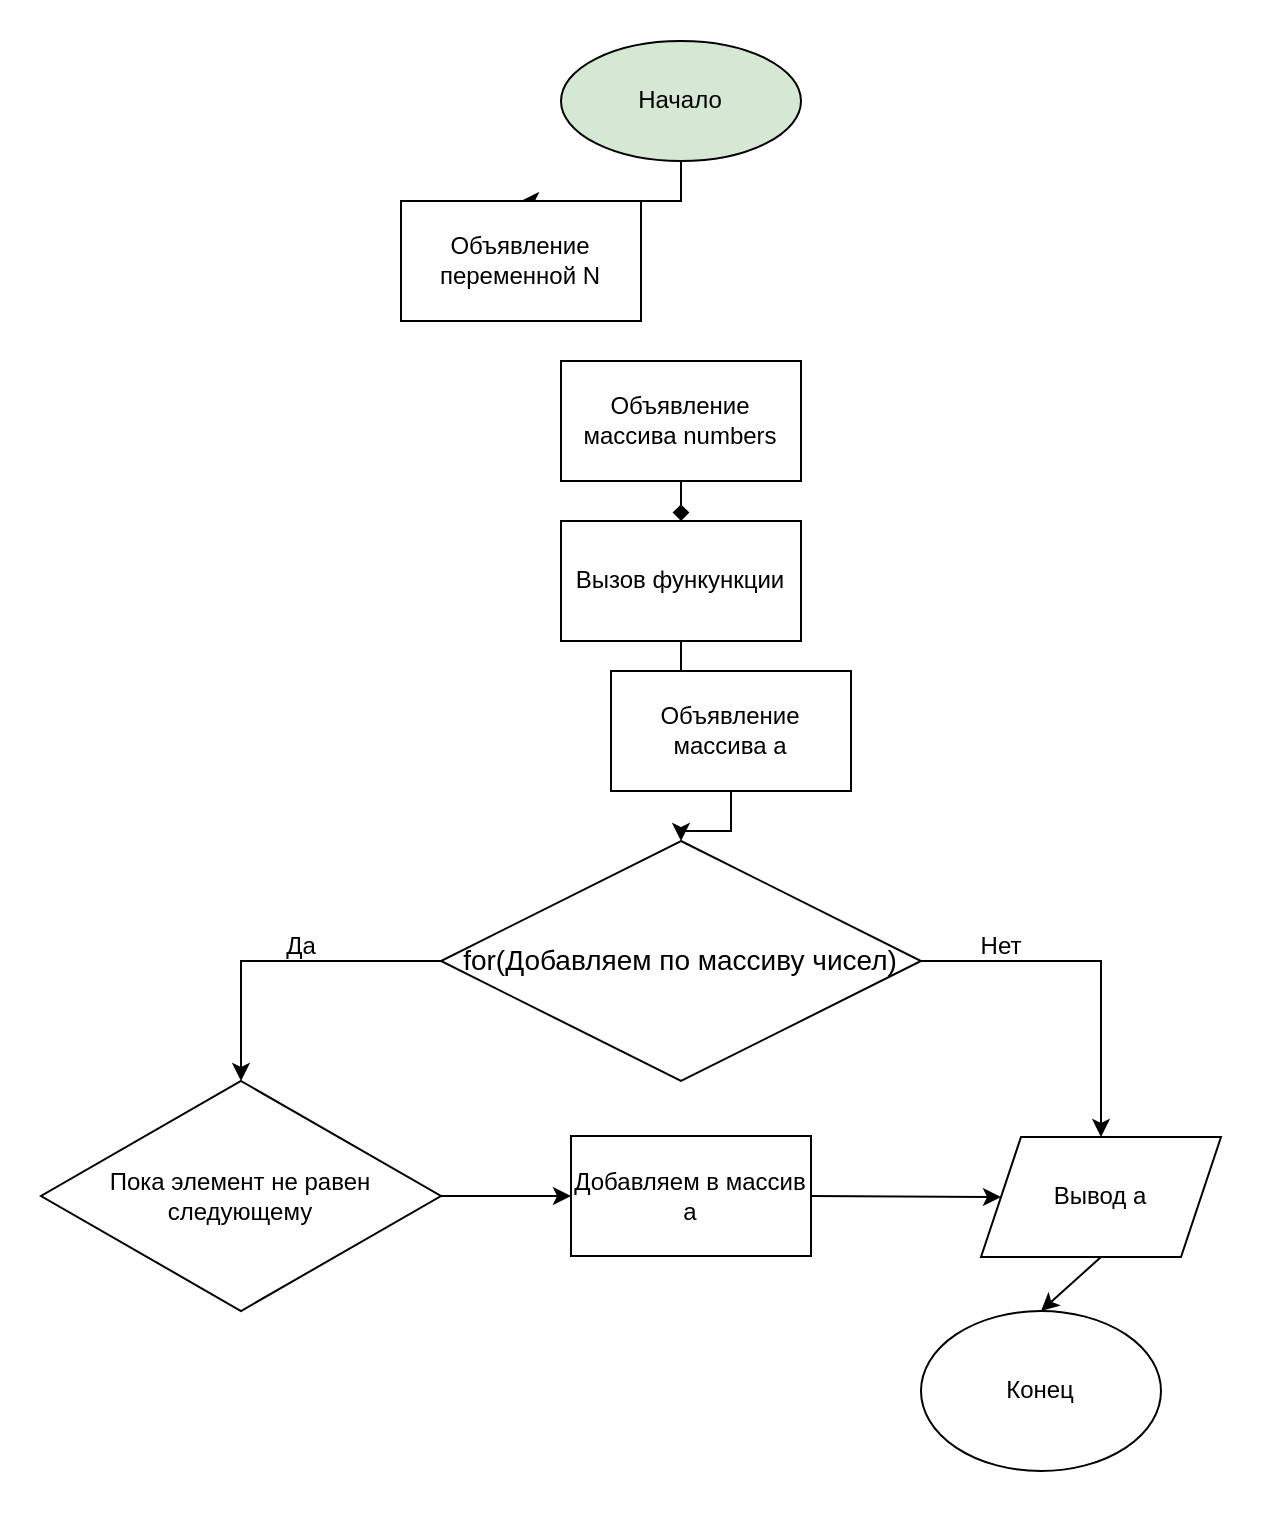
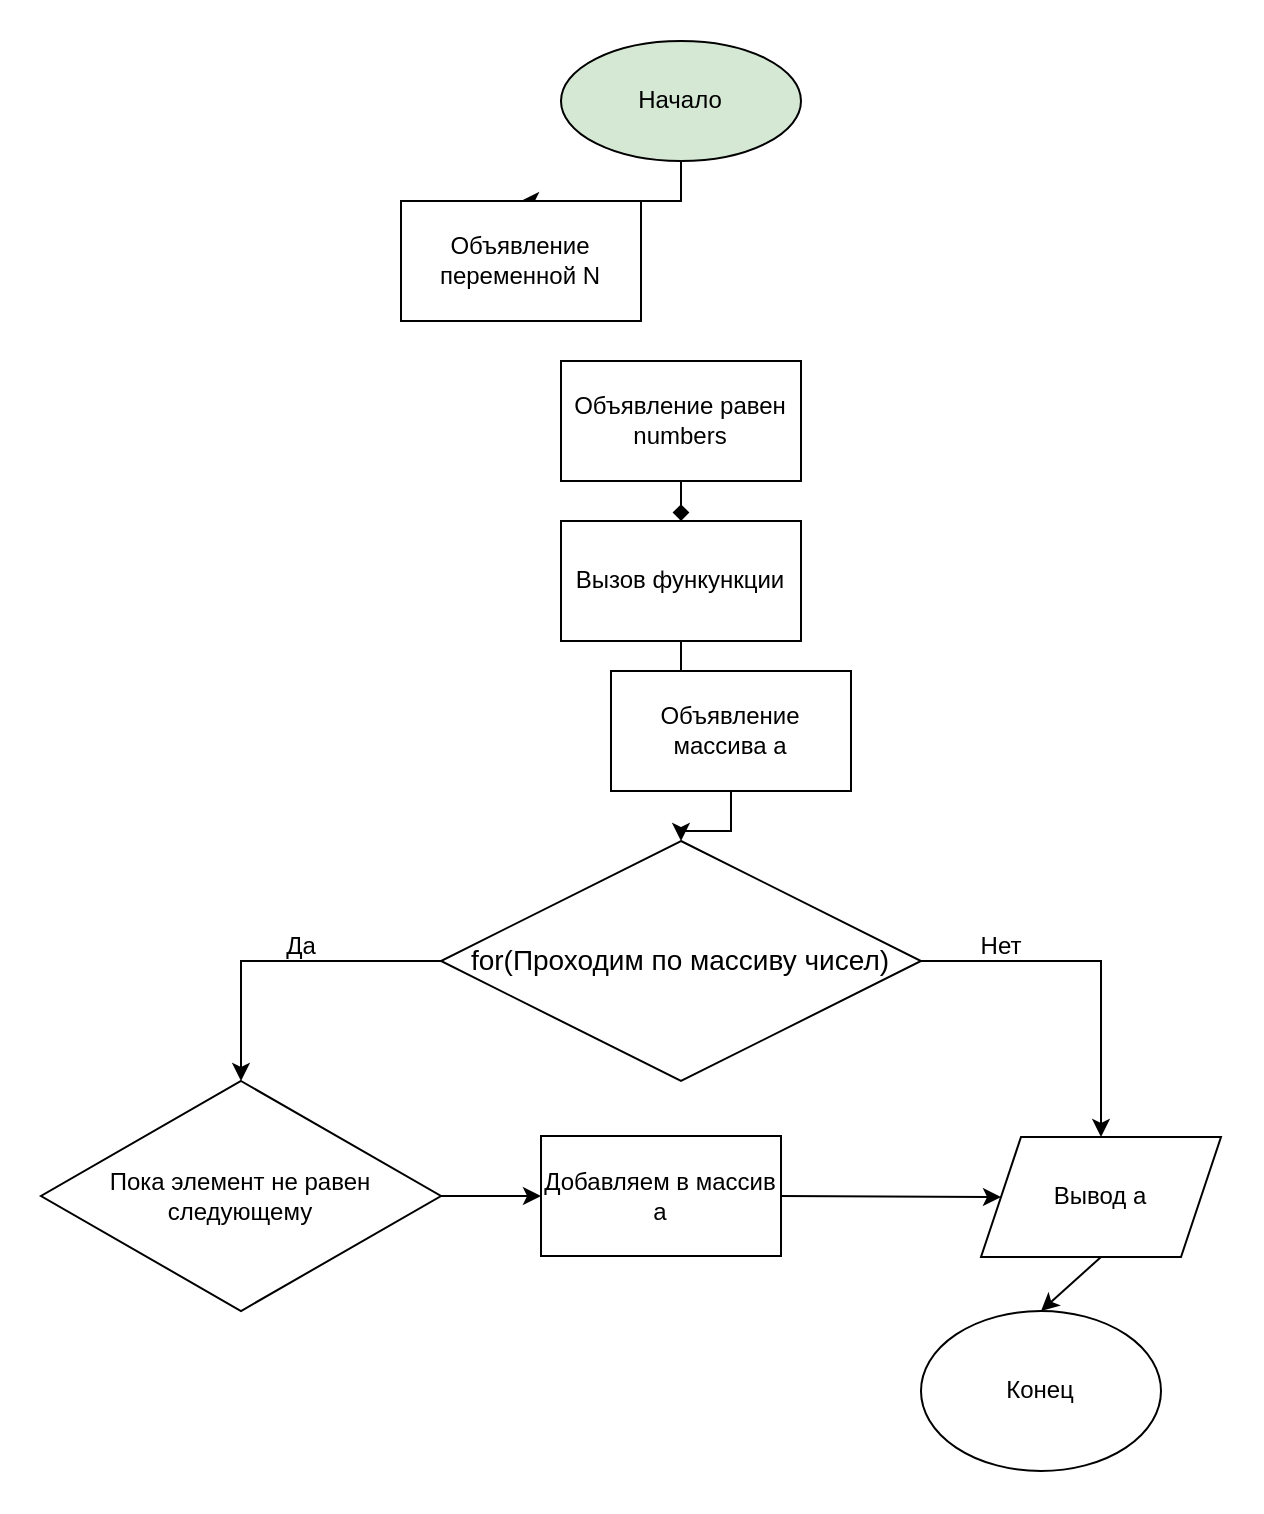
(681, 421) -> (681, 421)
(681, 961) -> (681, 961)
(691, 1196) -> (661, 1196)
